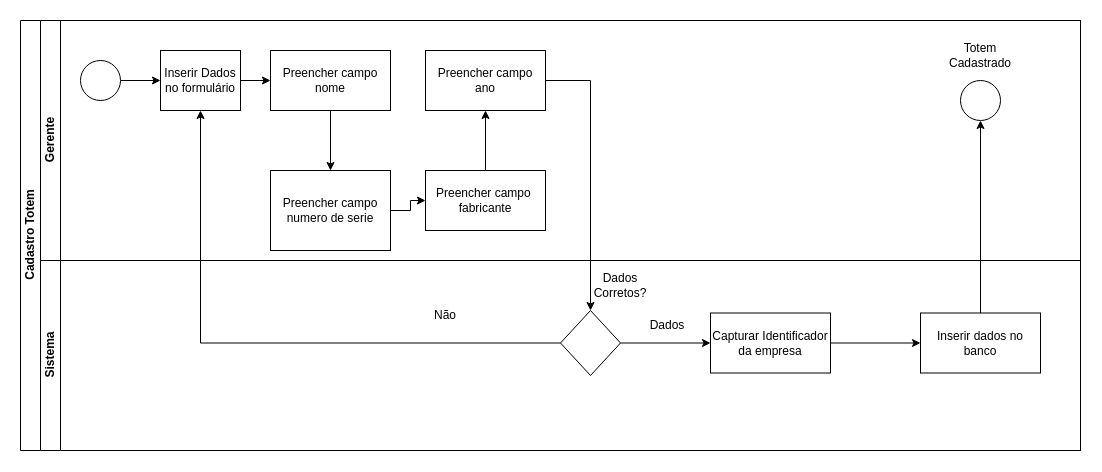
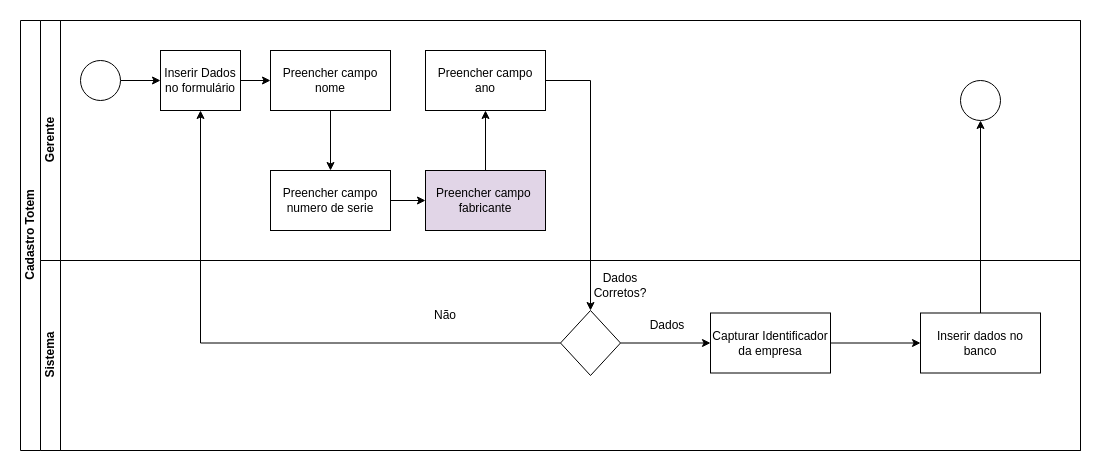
(981, 56) -> none
(486, 201) -> (486, 201)
(331, 211) -> (331, 201)
